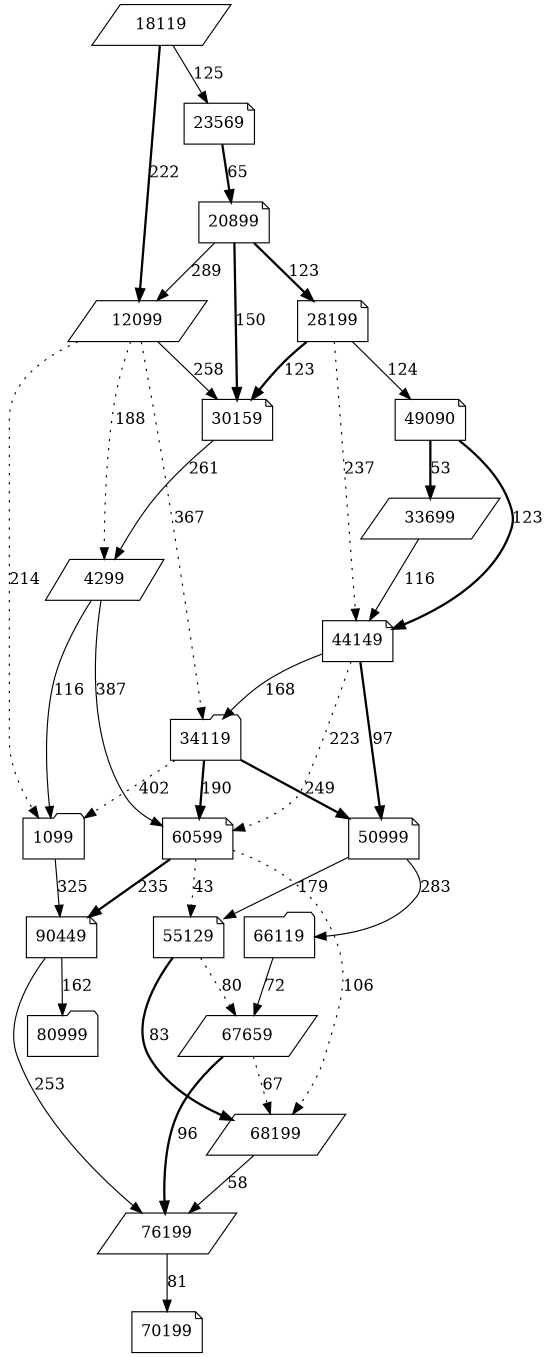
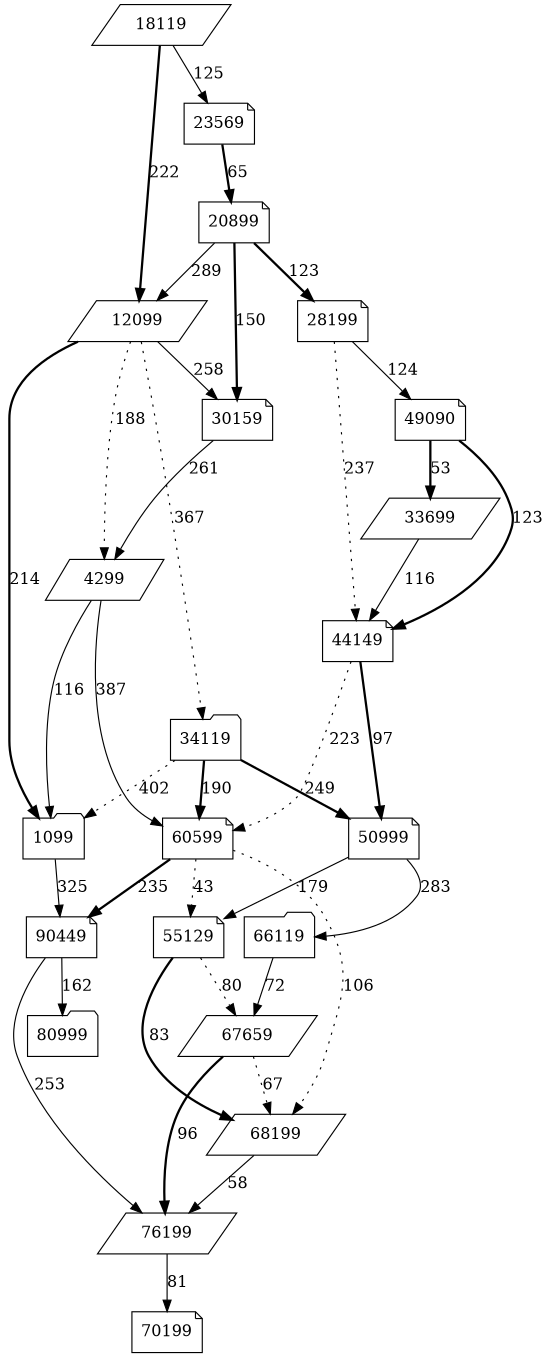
(281, 365) -> none
(9, 561) -> (9, 561)
(273, 677) -> none
